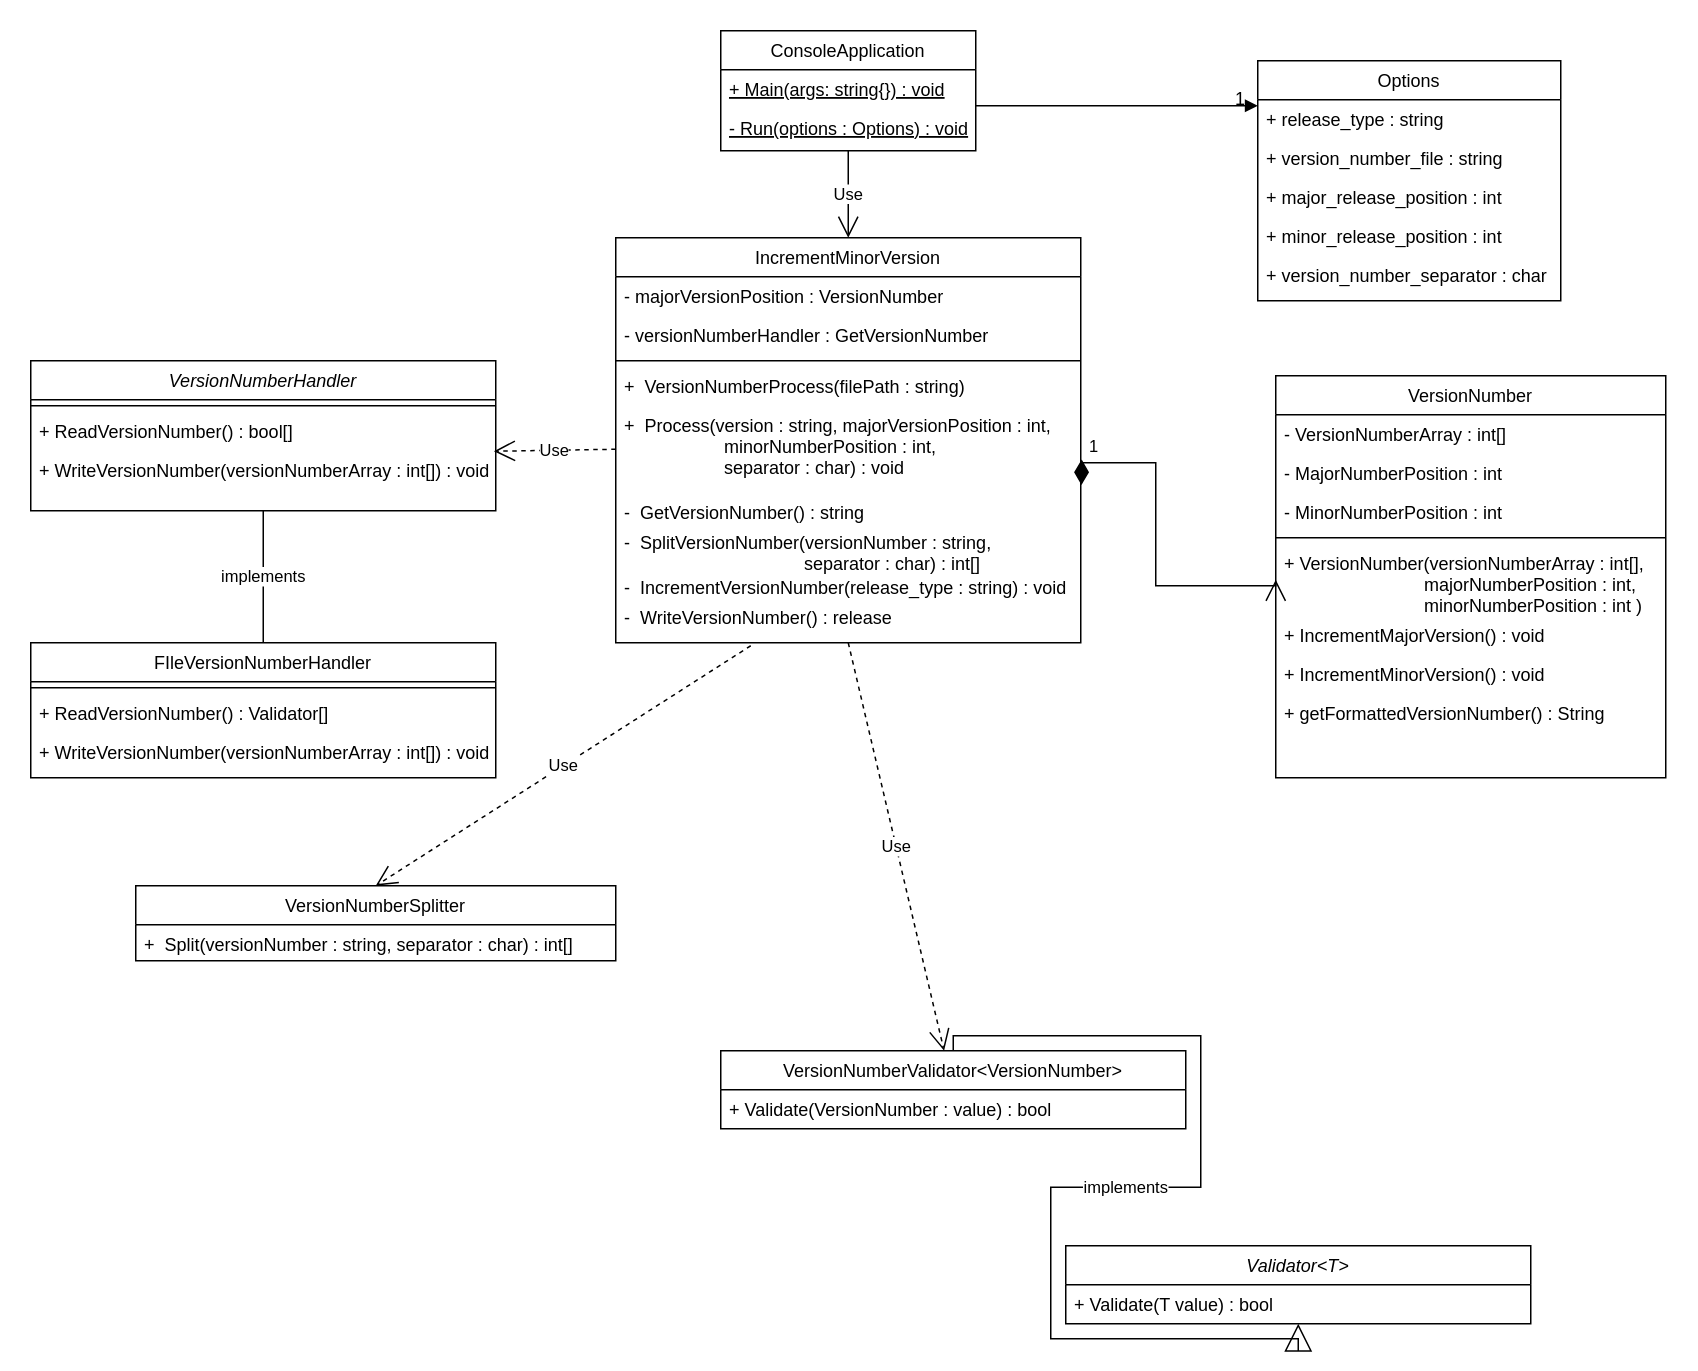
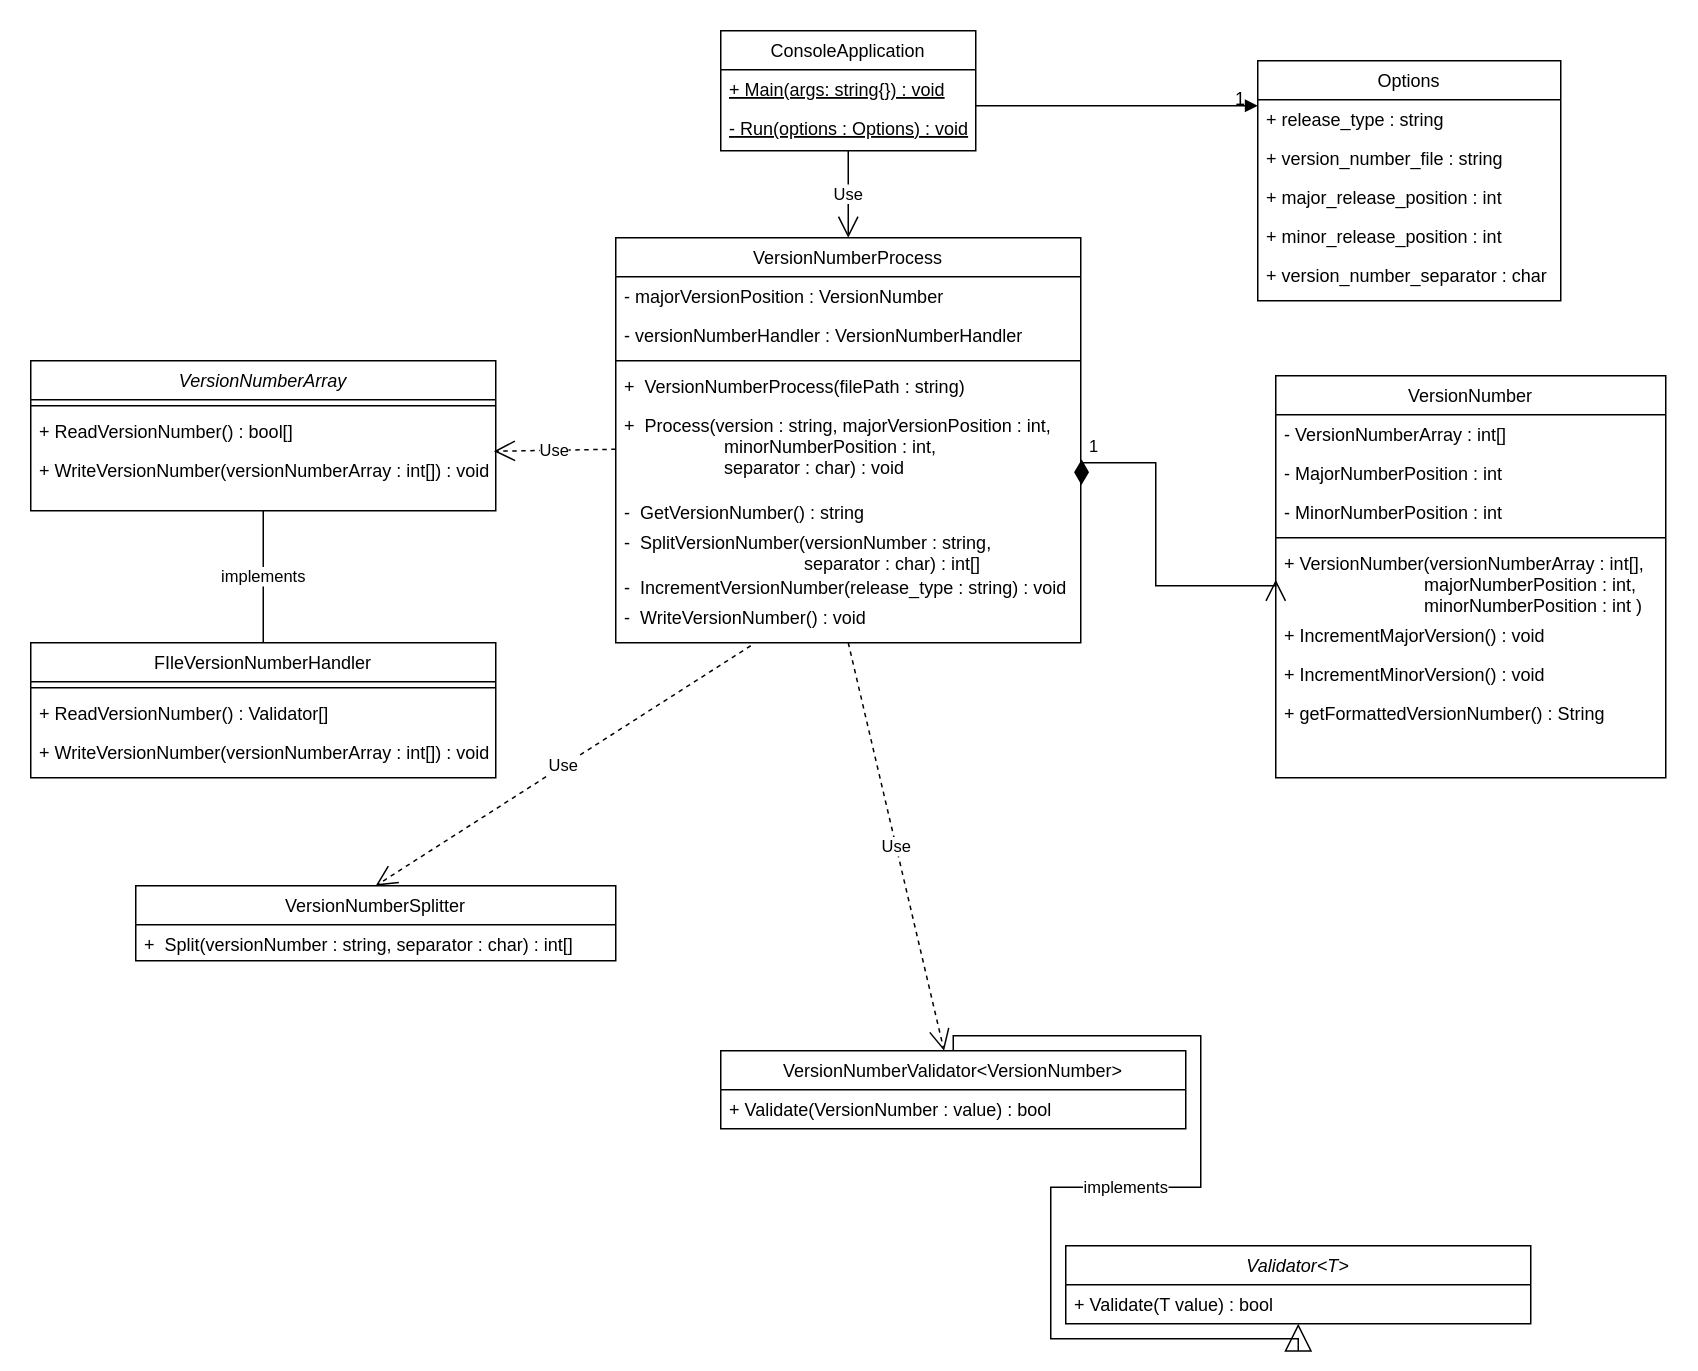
(848, 258) -> (848, 258)
(814, 336) -> (832, 336)
(263, 381) -> (263, 381)
(776, 618) -> (761, 618)
